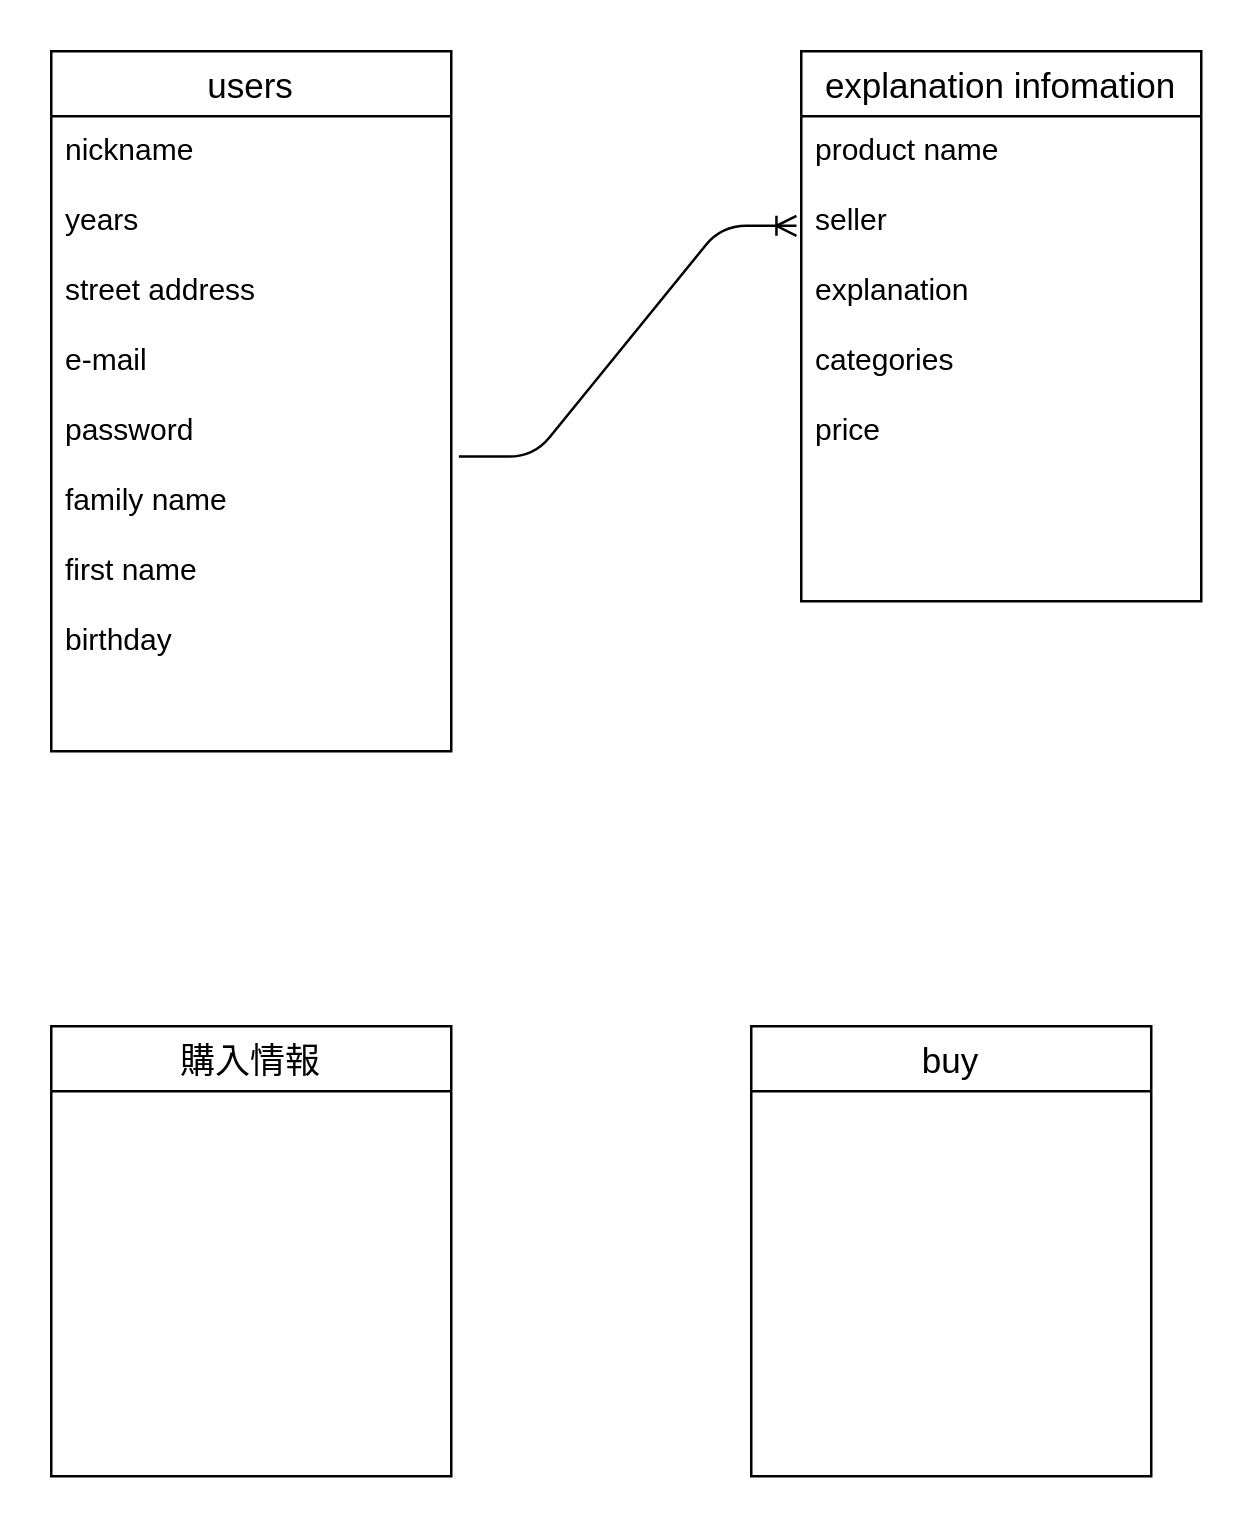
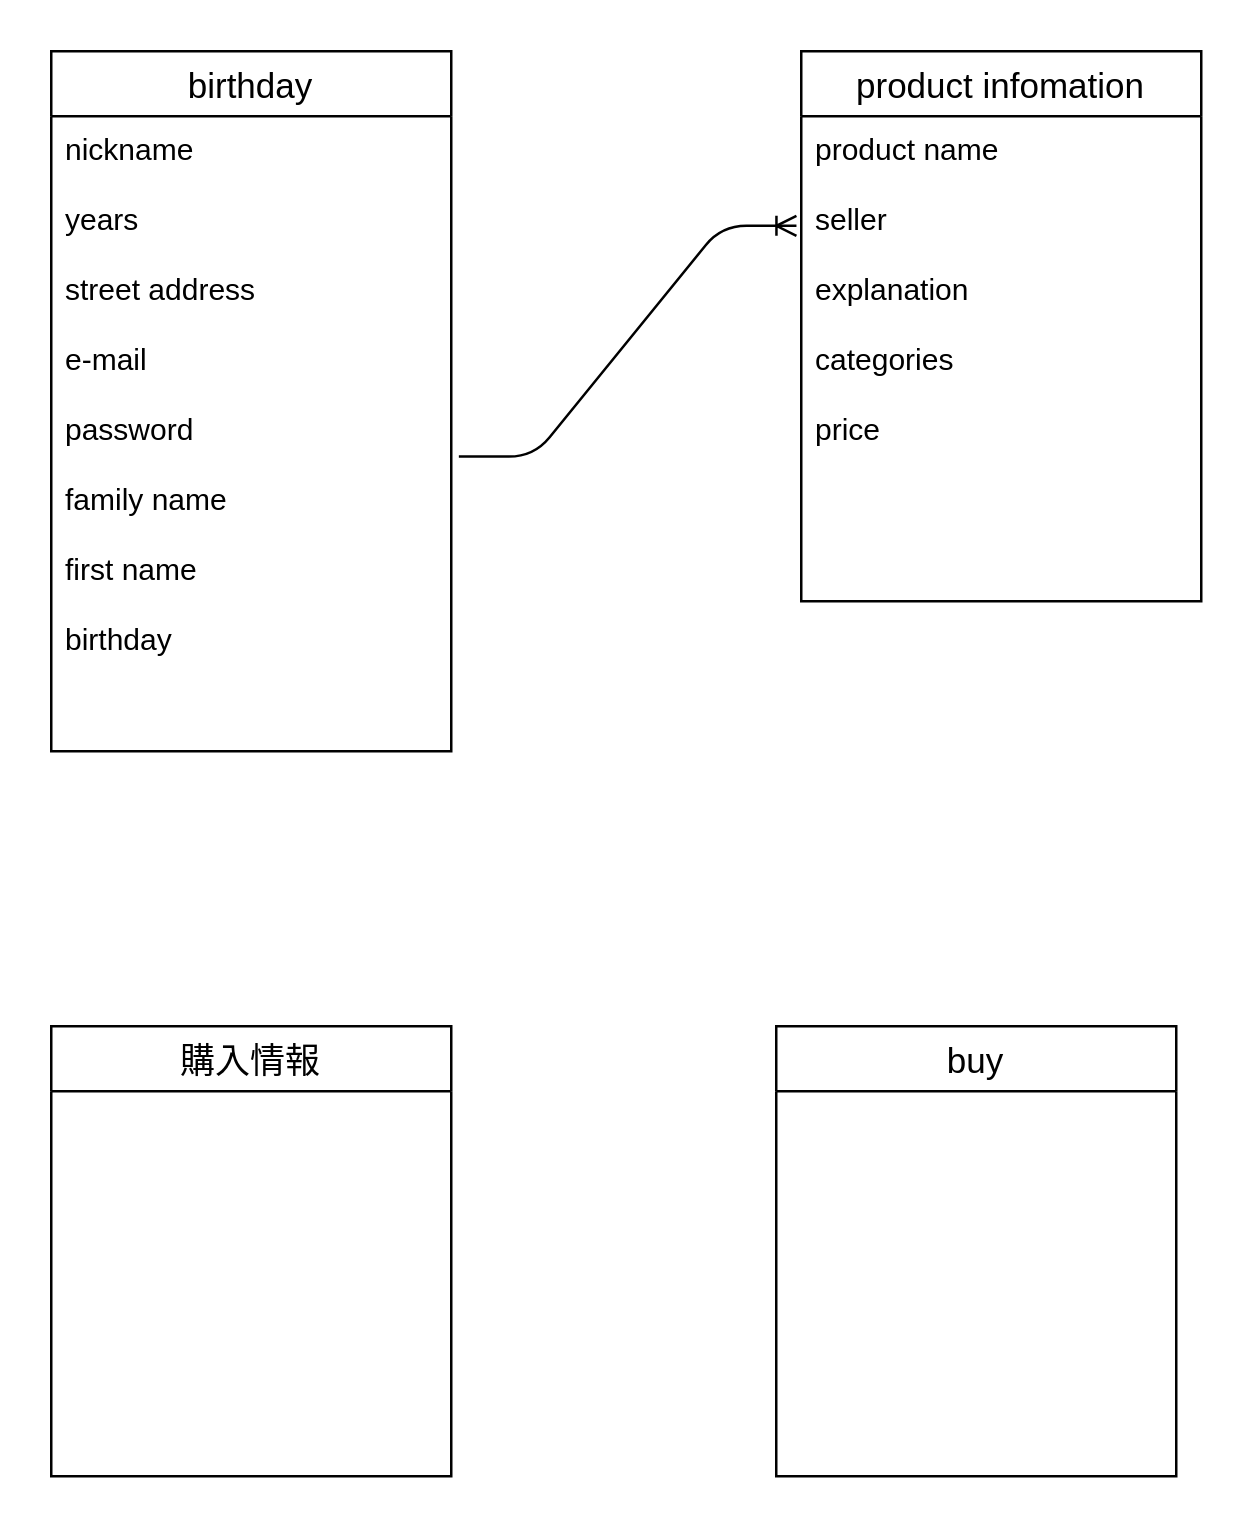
(250, 86) -> (250, 86)
(1000, 86) -> (1000, 86)
(951, 1251) -> (976, 1251)
